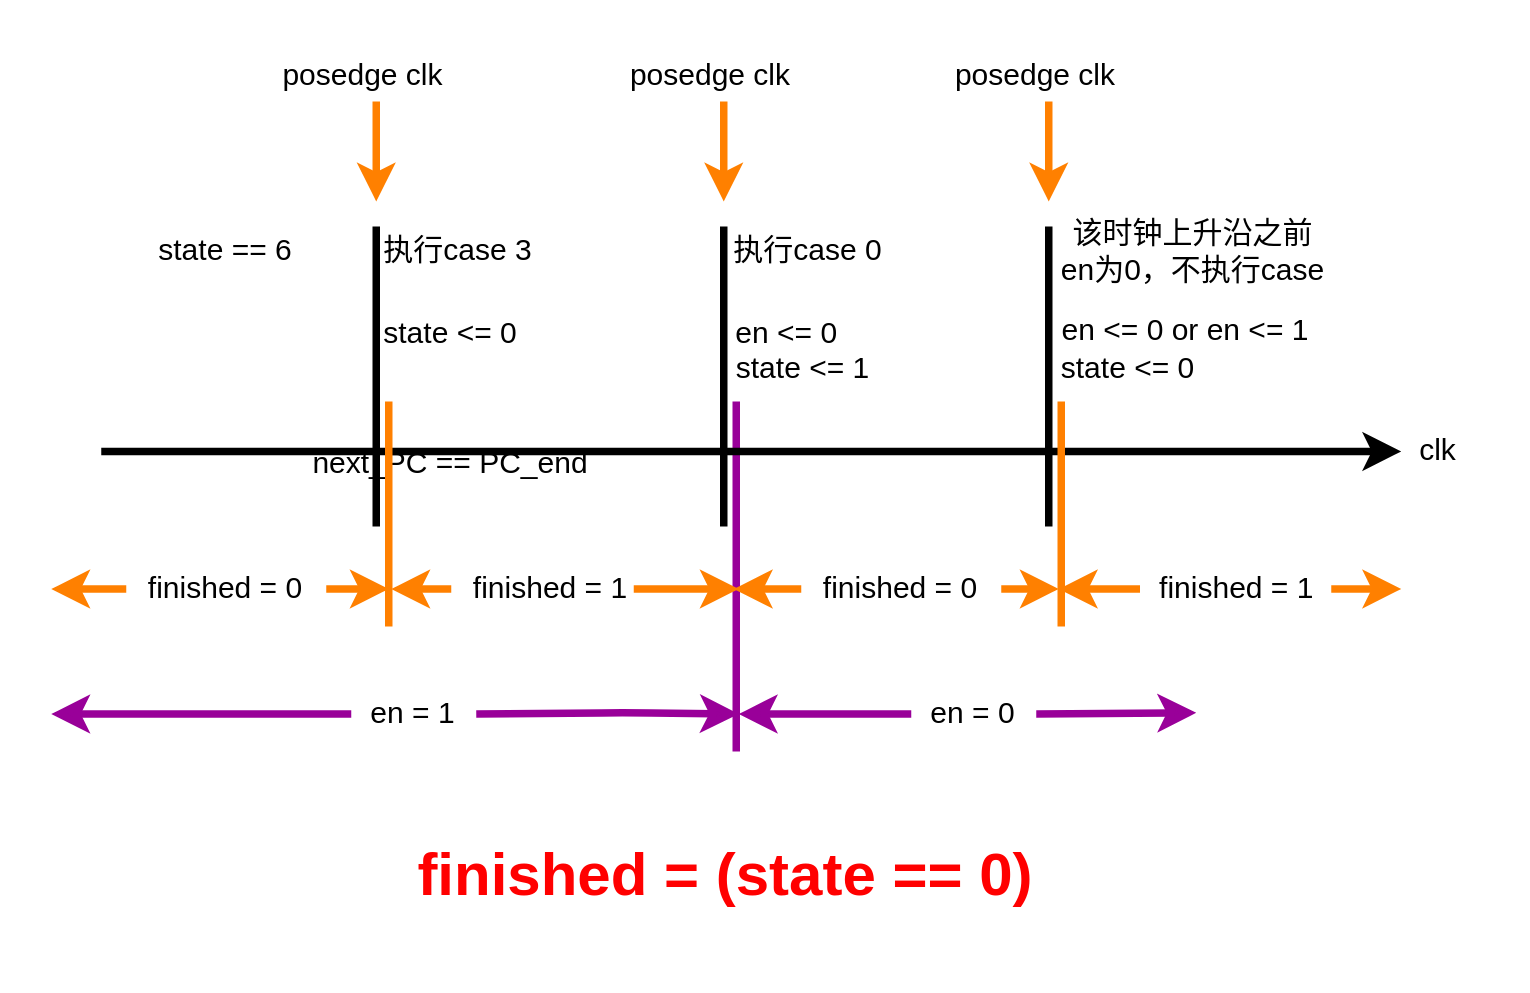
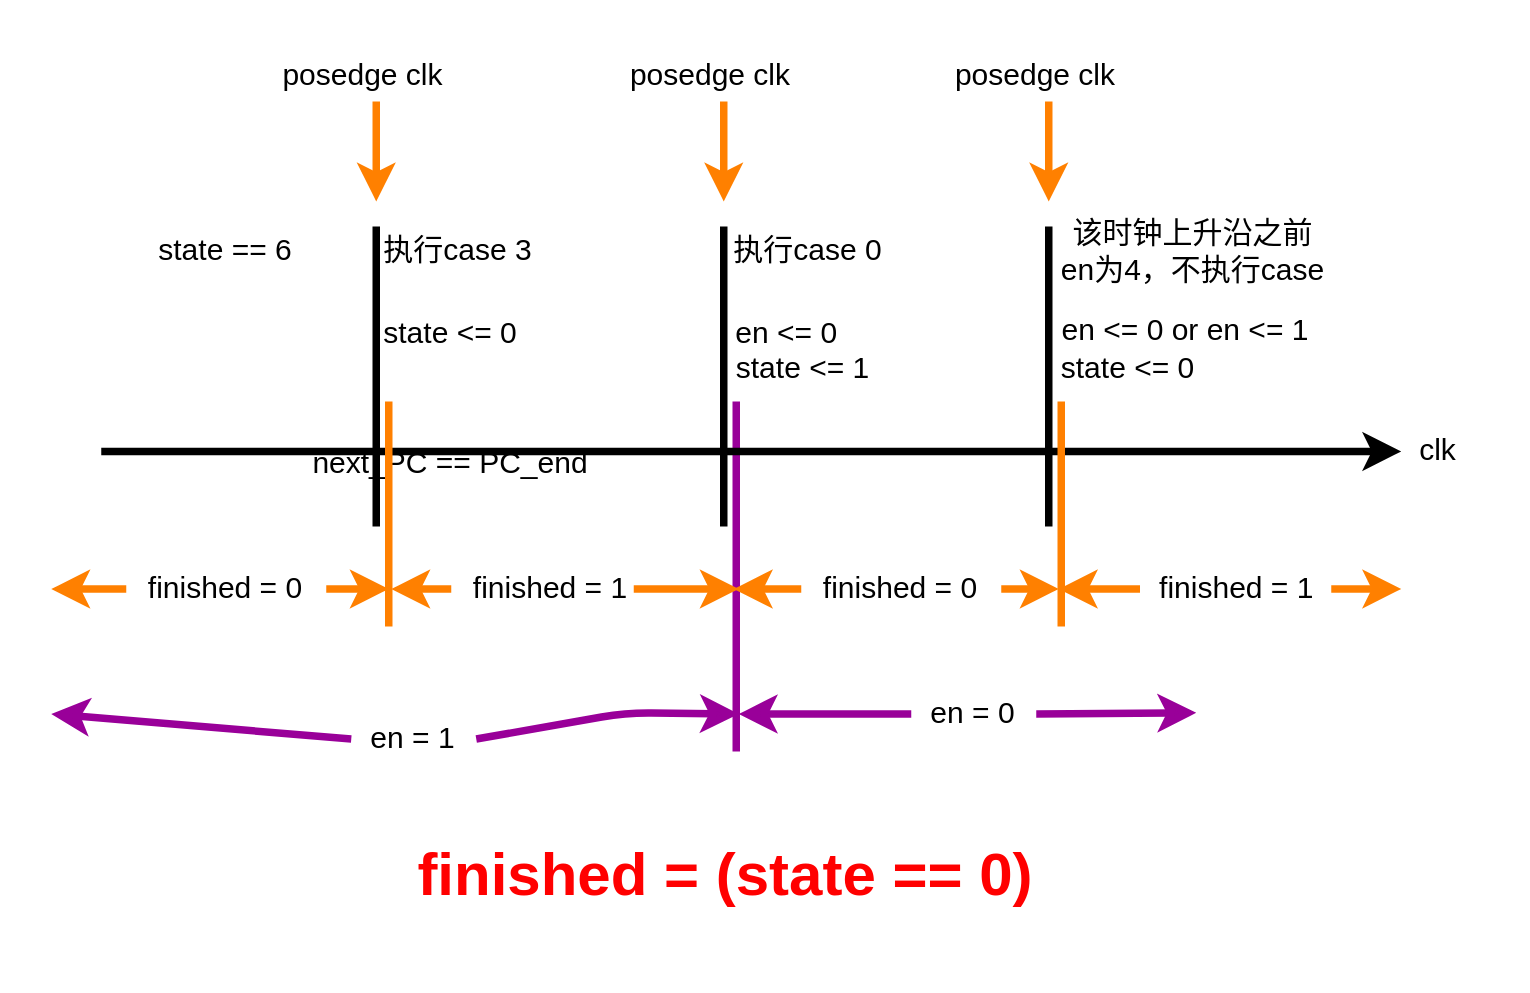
(1194, 251) -> (1194, 251)
(414, 714) -> (414, 739)
